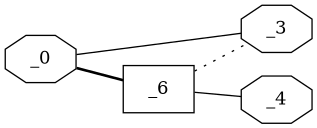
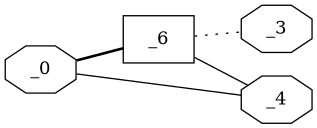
(159, 44) -> (159, 85)
